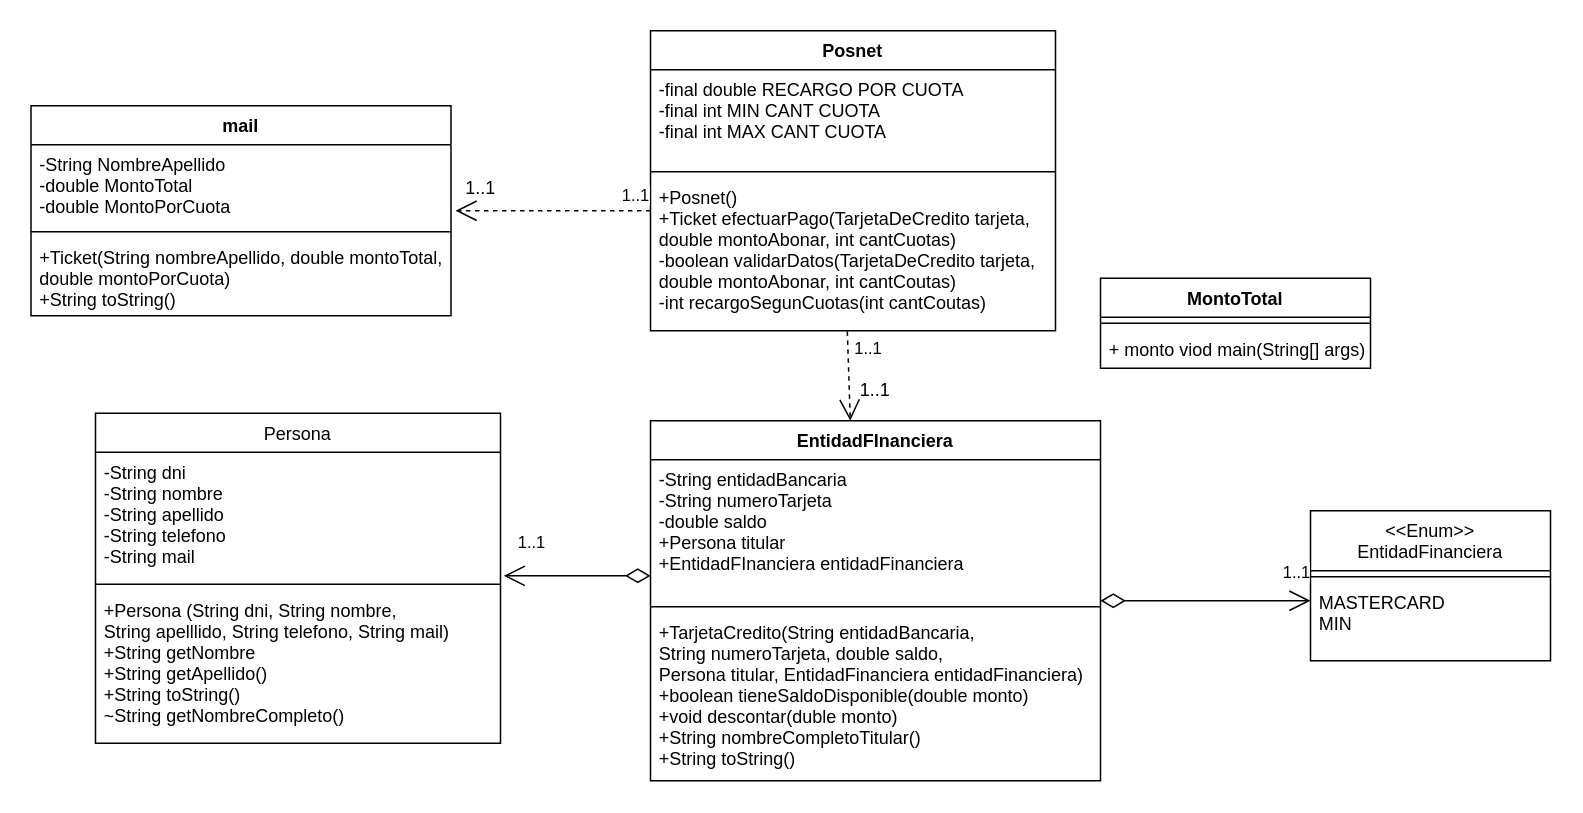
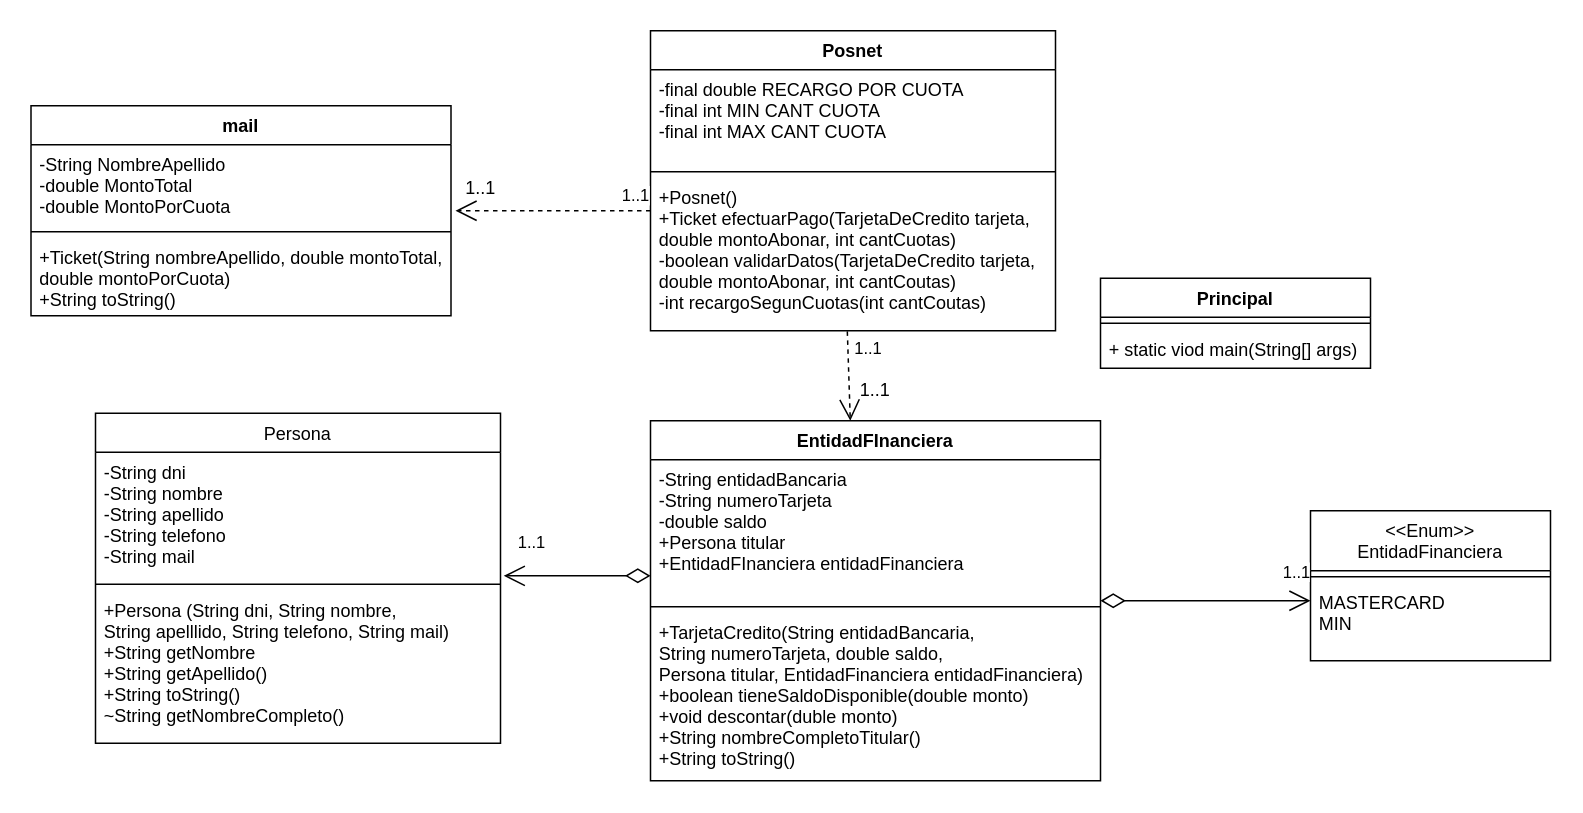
(1235, 299) -> (1235, 299)
(1253, 350) -> (1256, 350)
